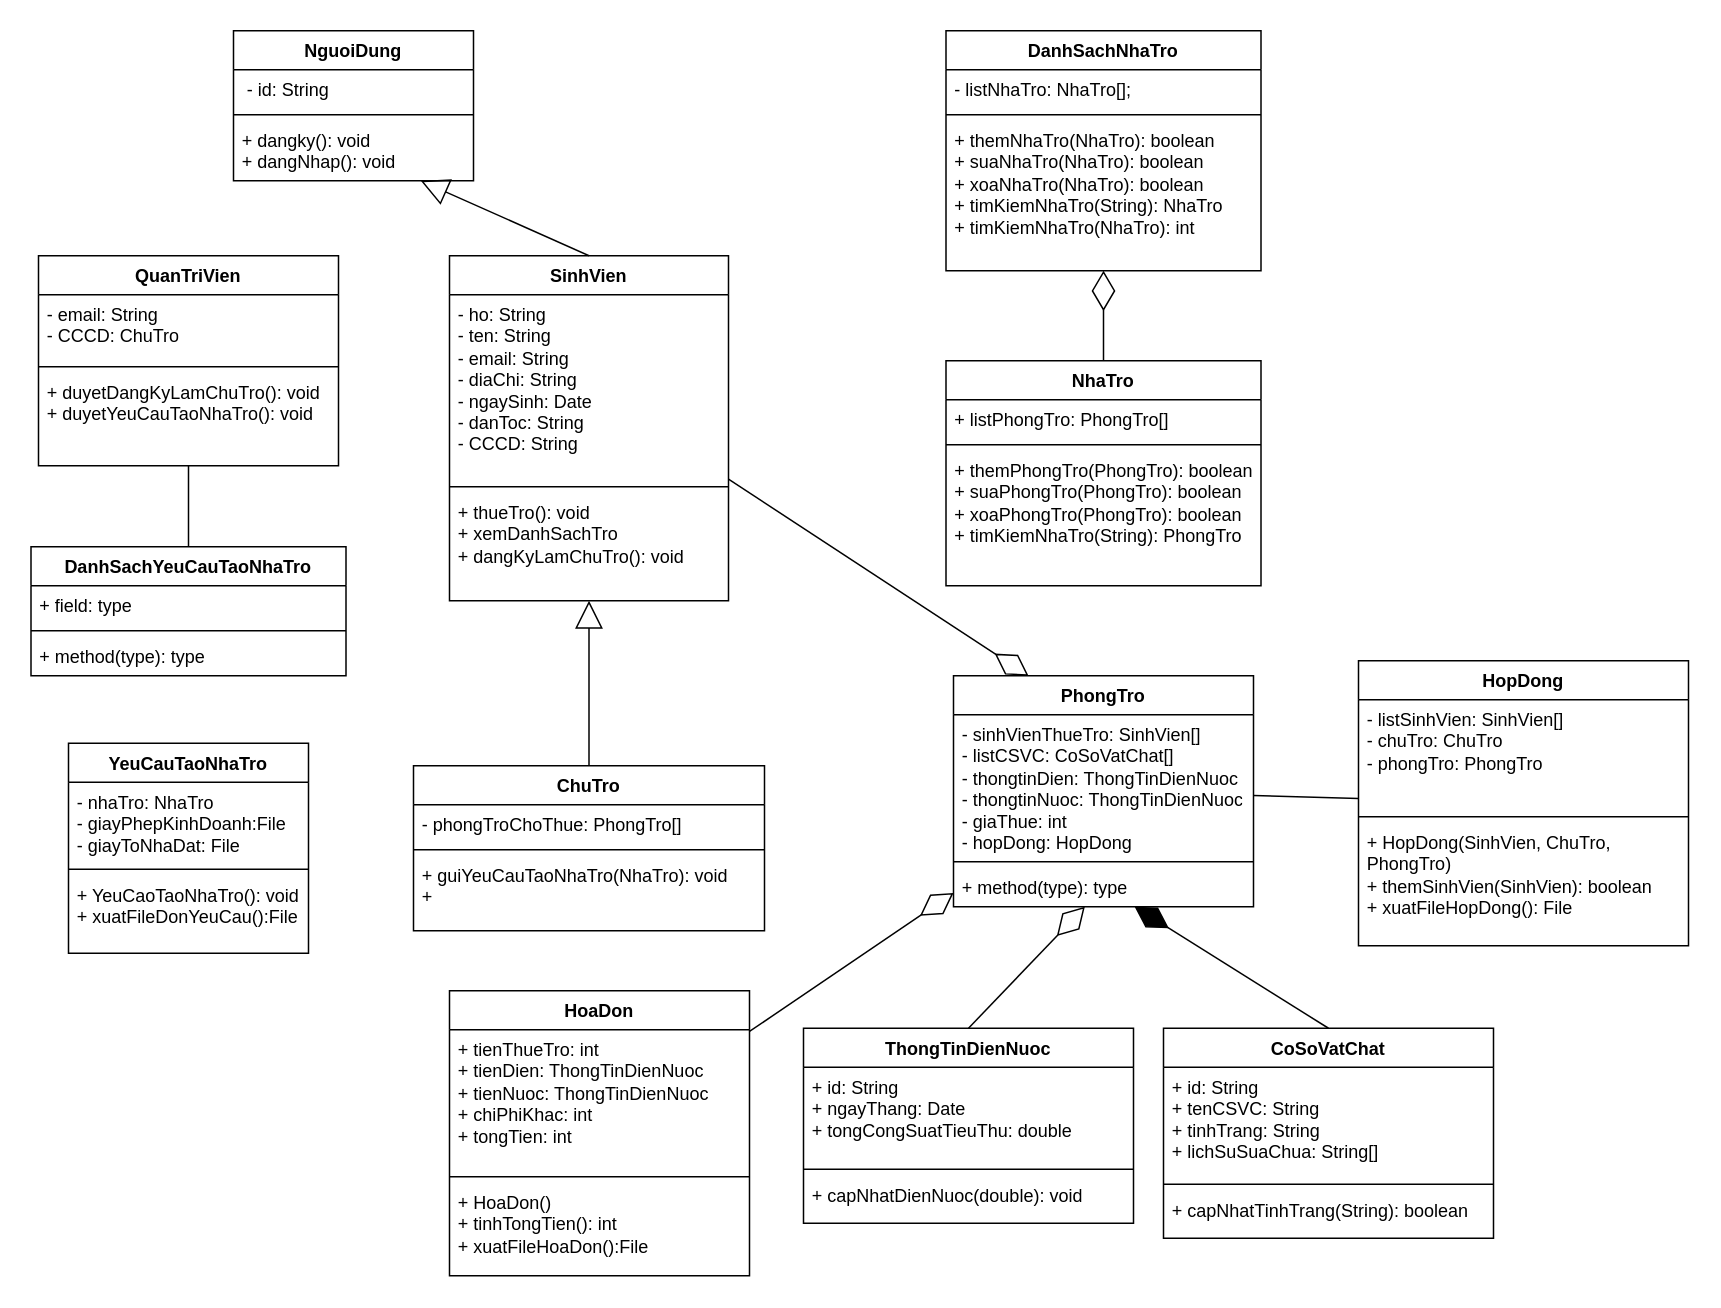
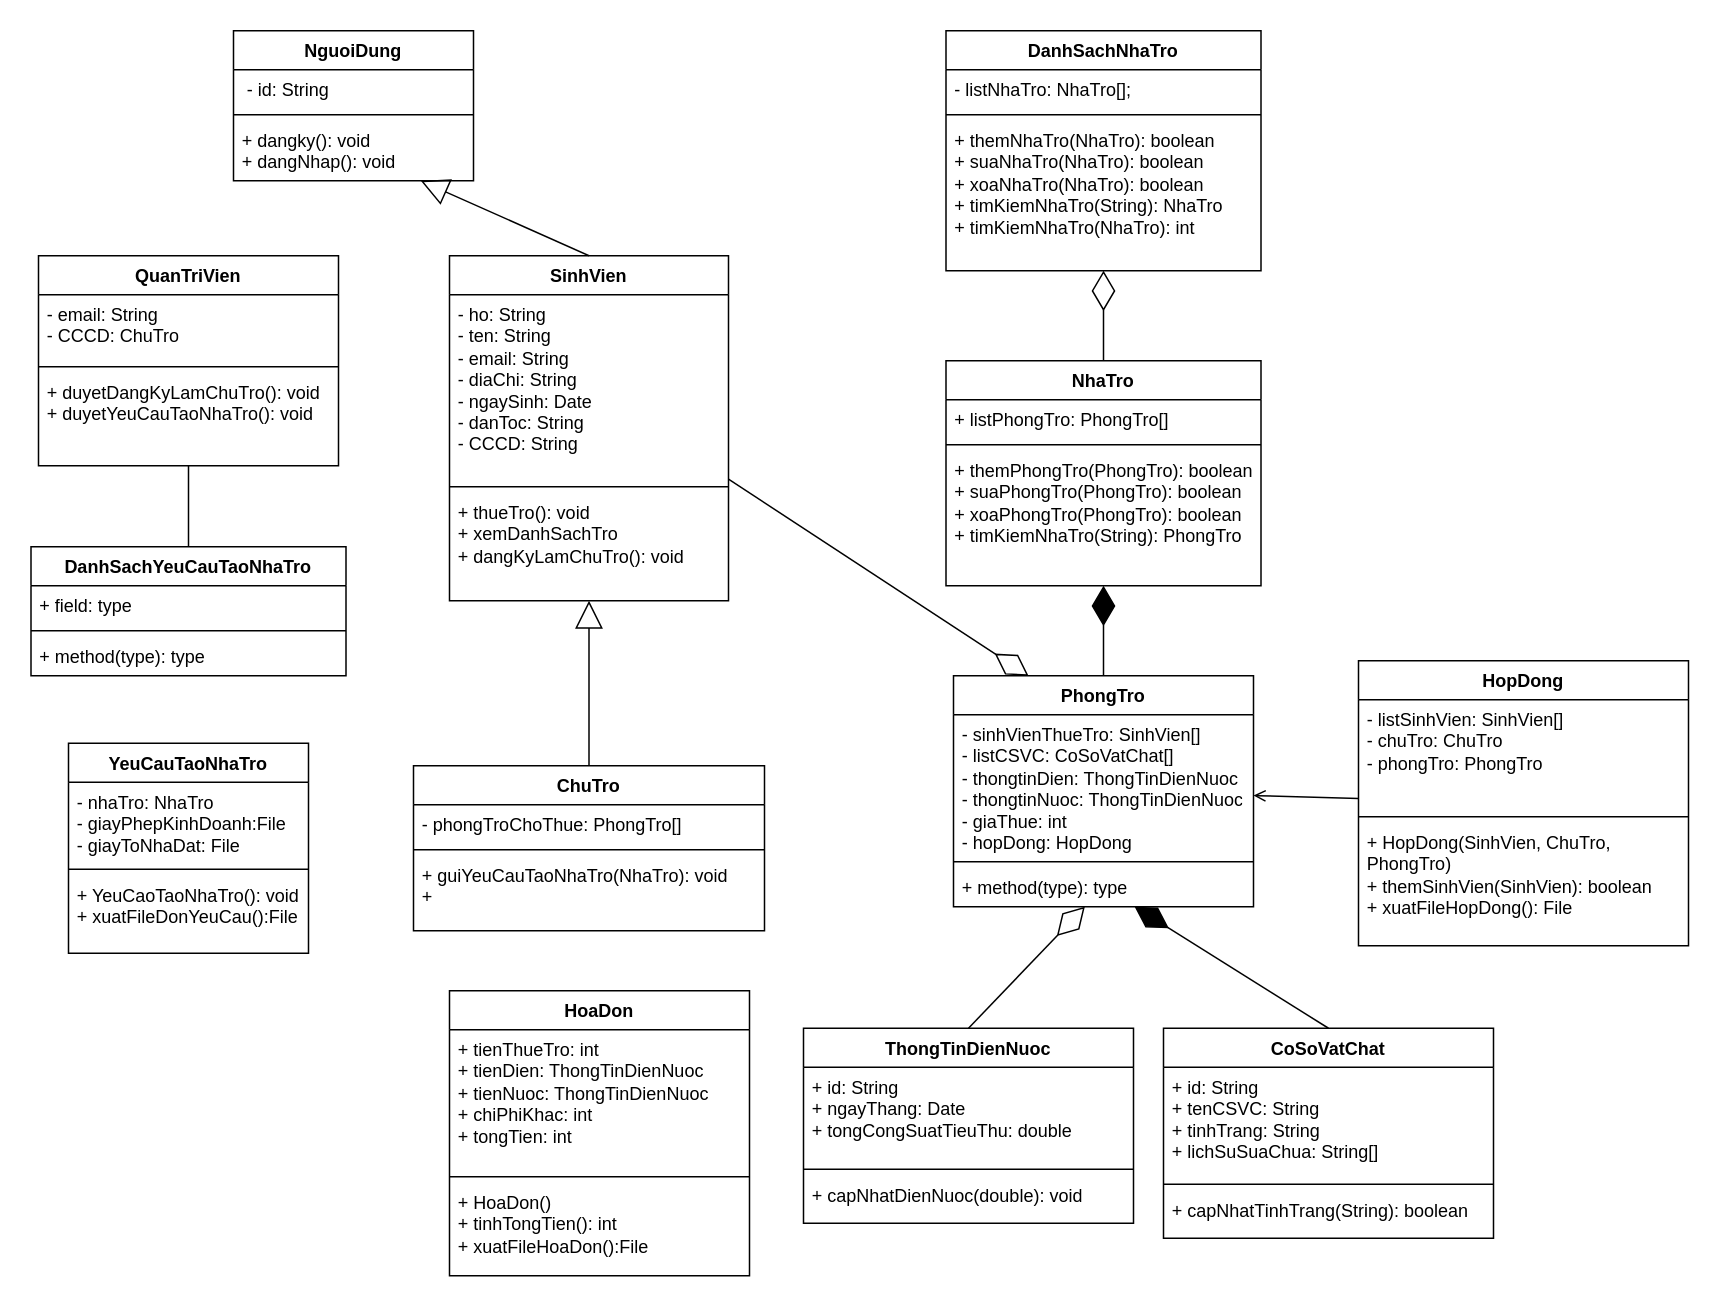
none -> (1103, 651)
(1259, 796) -> (1260, 796)
(836, 973) -> none
